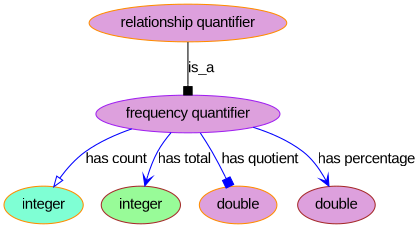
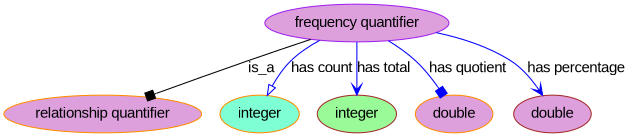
(188, 63) -> (233, 66)
